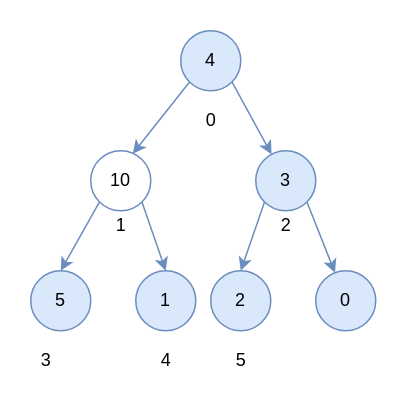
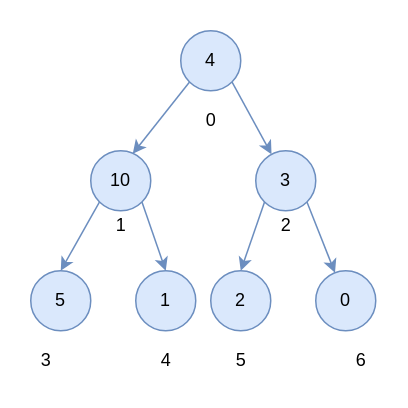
(121, 181) -> (121, 181)
none -> (361, 361)
